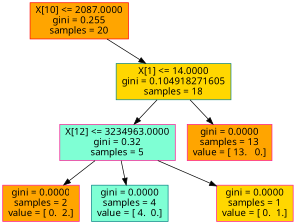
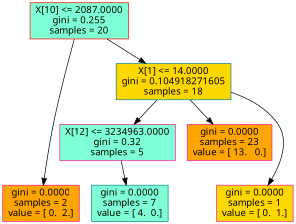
(79, 21) -> (79, 21)
(230, 142) -> (230, 142)
(82, 171) -> (57, 108)
(184, 172) -> (278, 124)
(130, 203) -> (130, 203)
